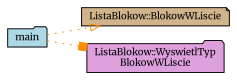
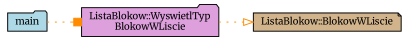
(69, 31) -> (231, 22)
